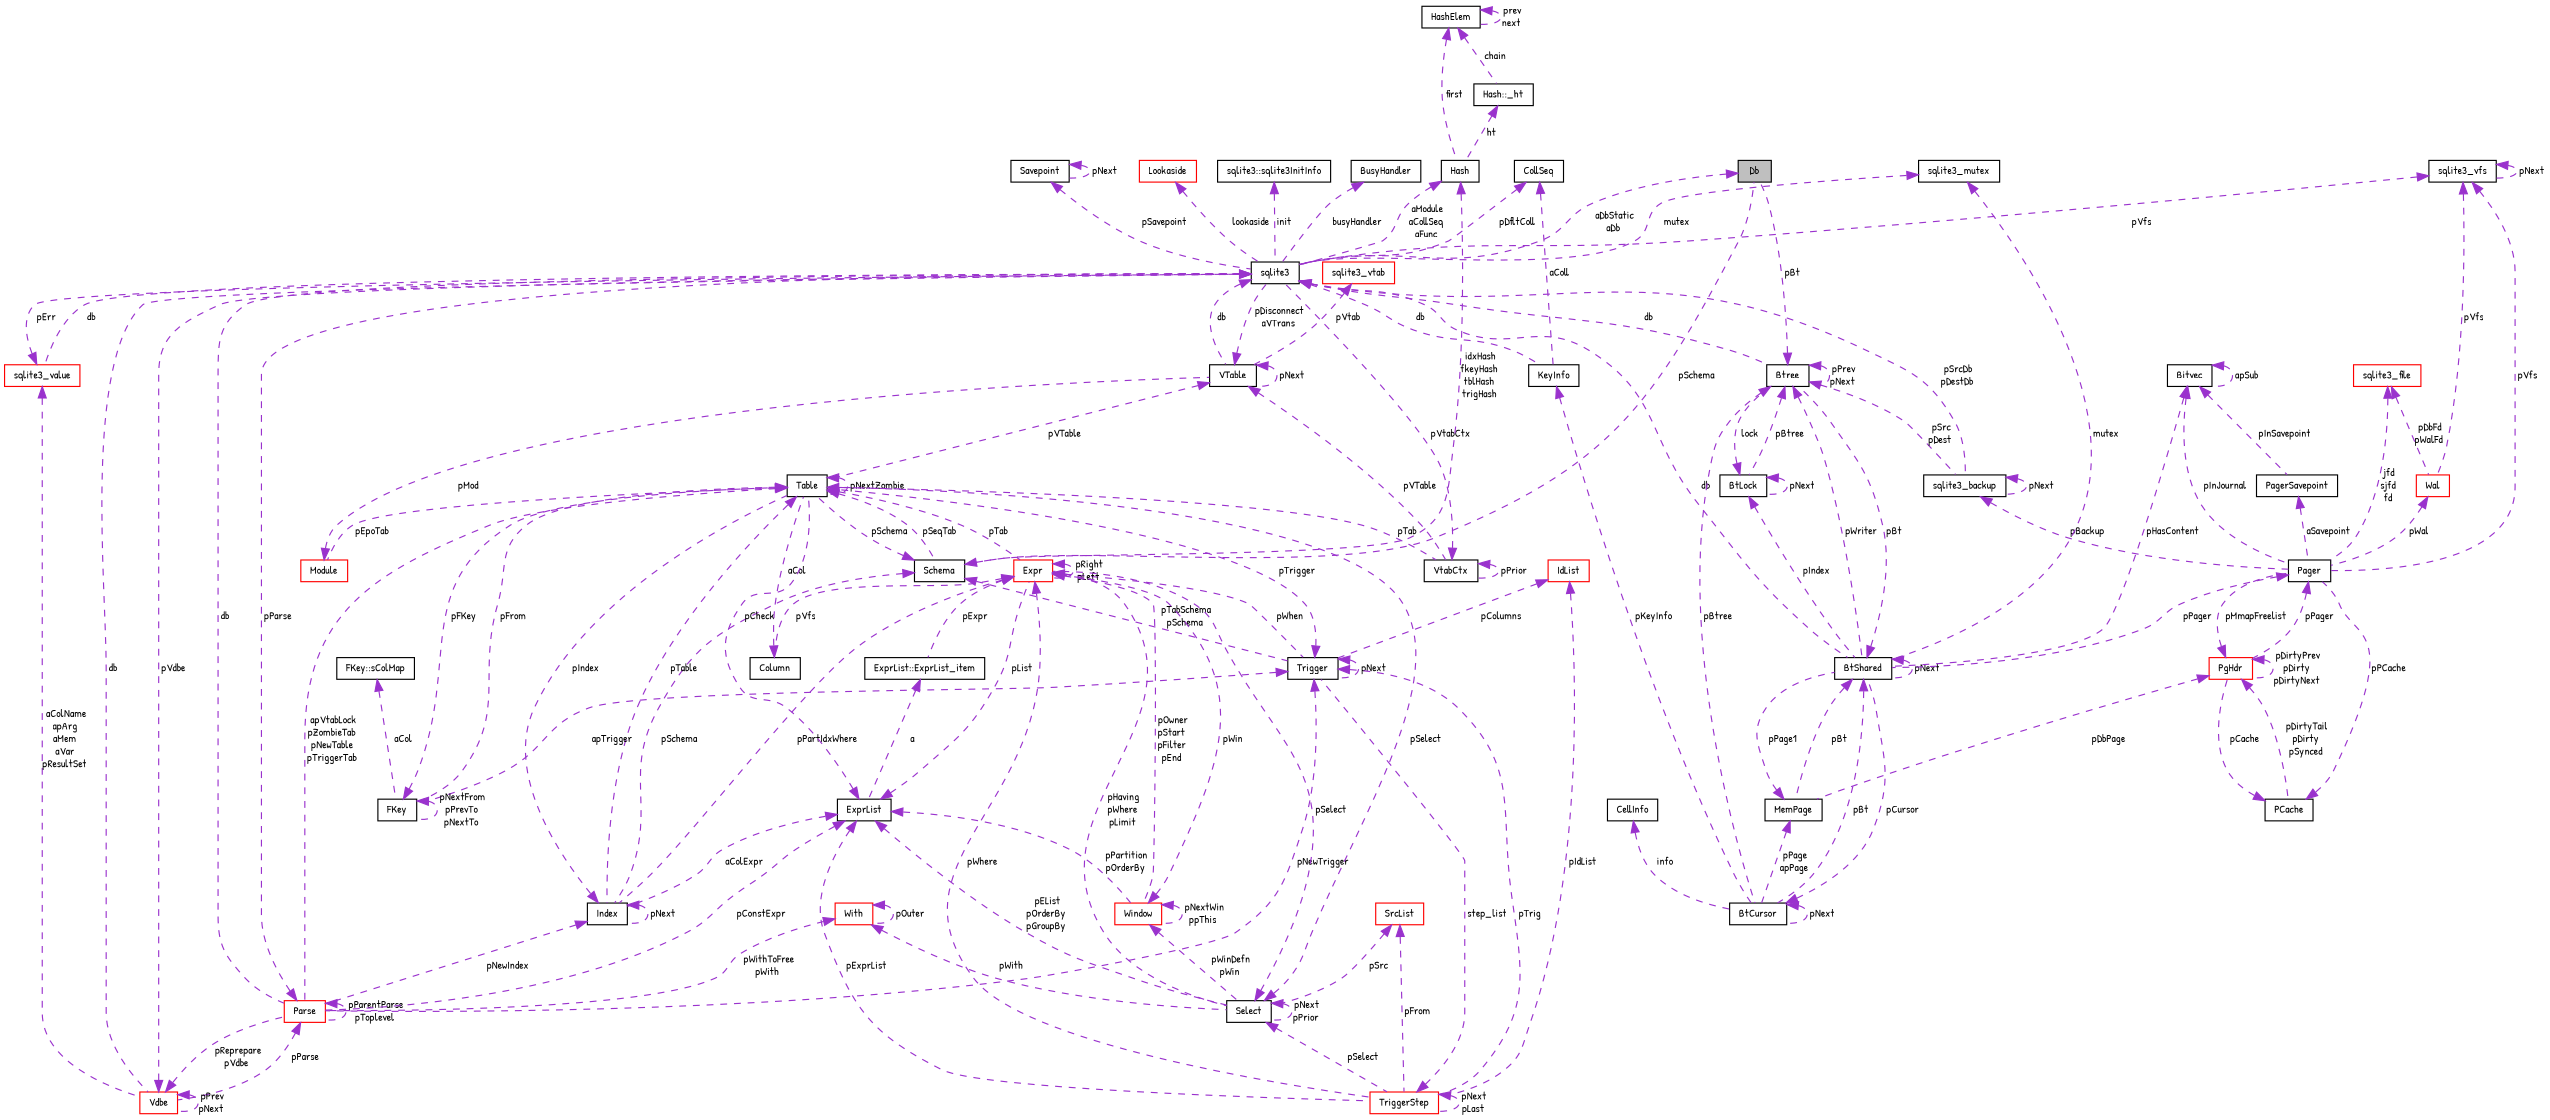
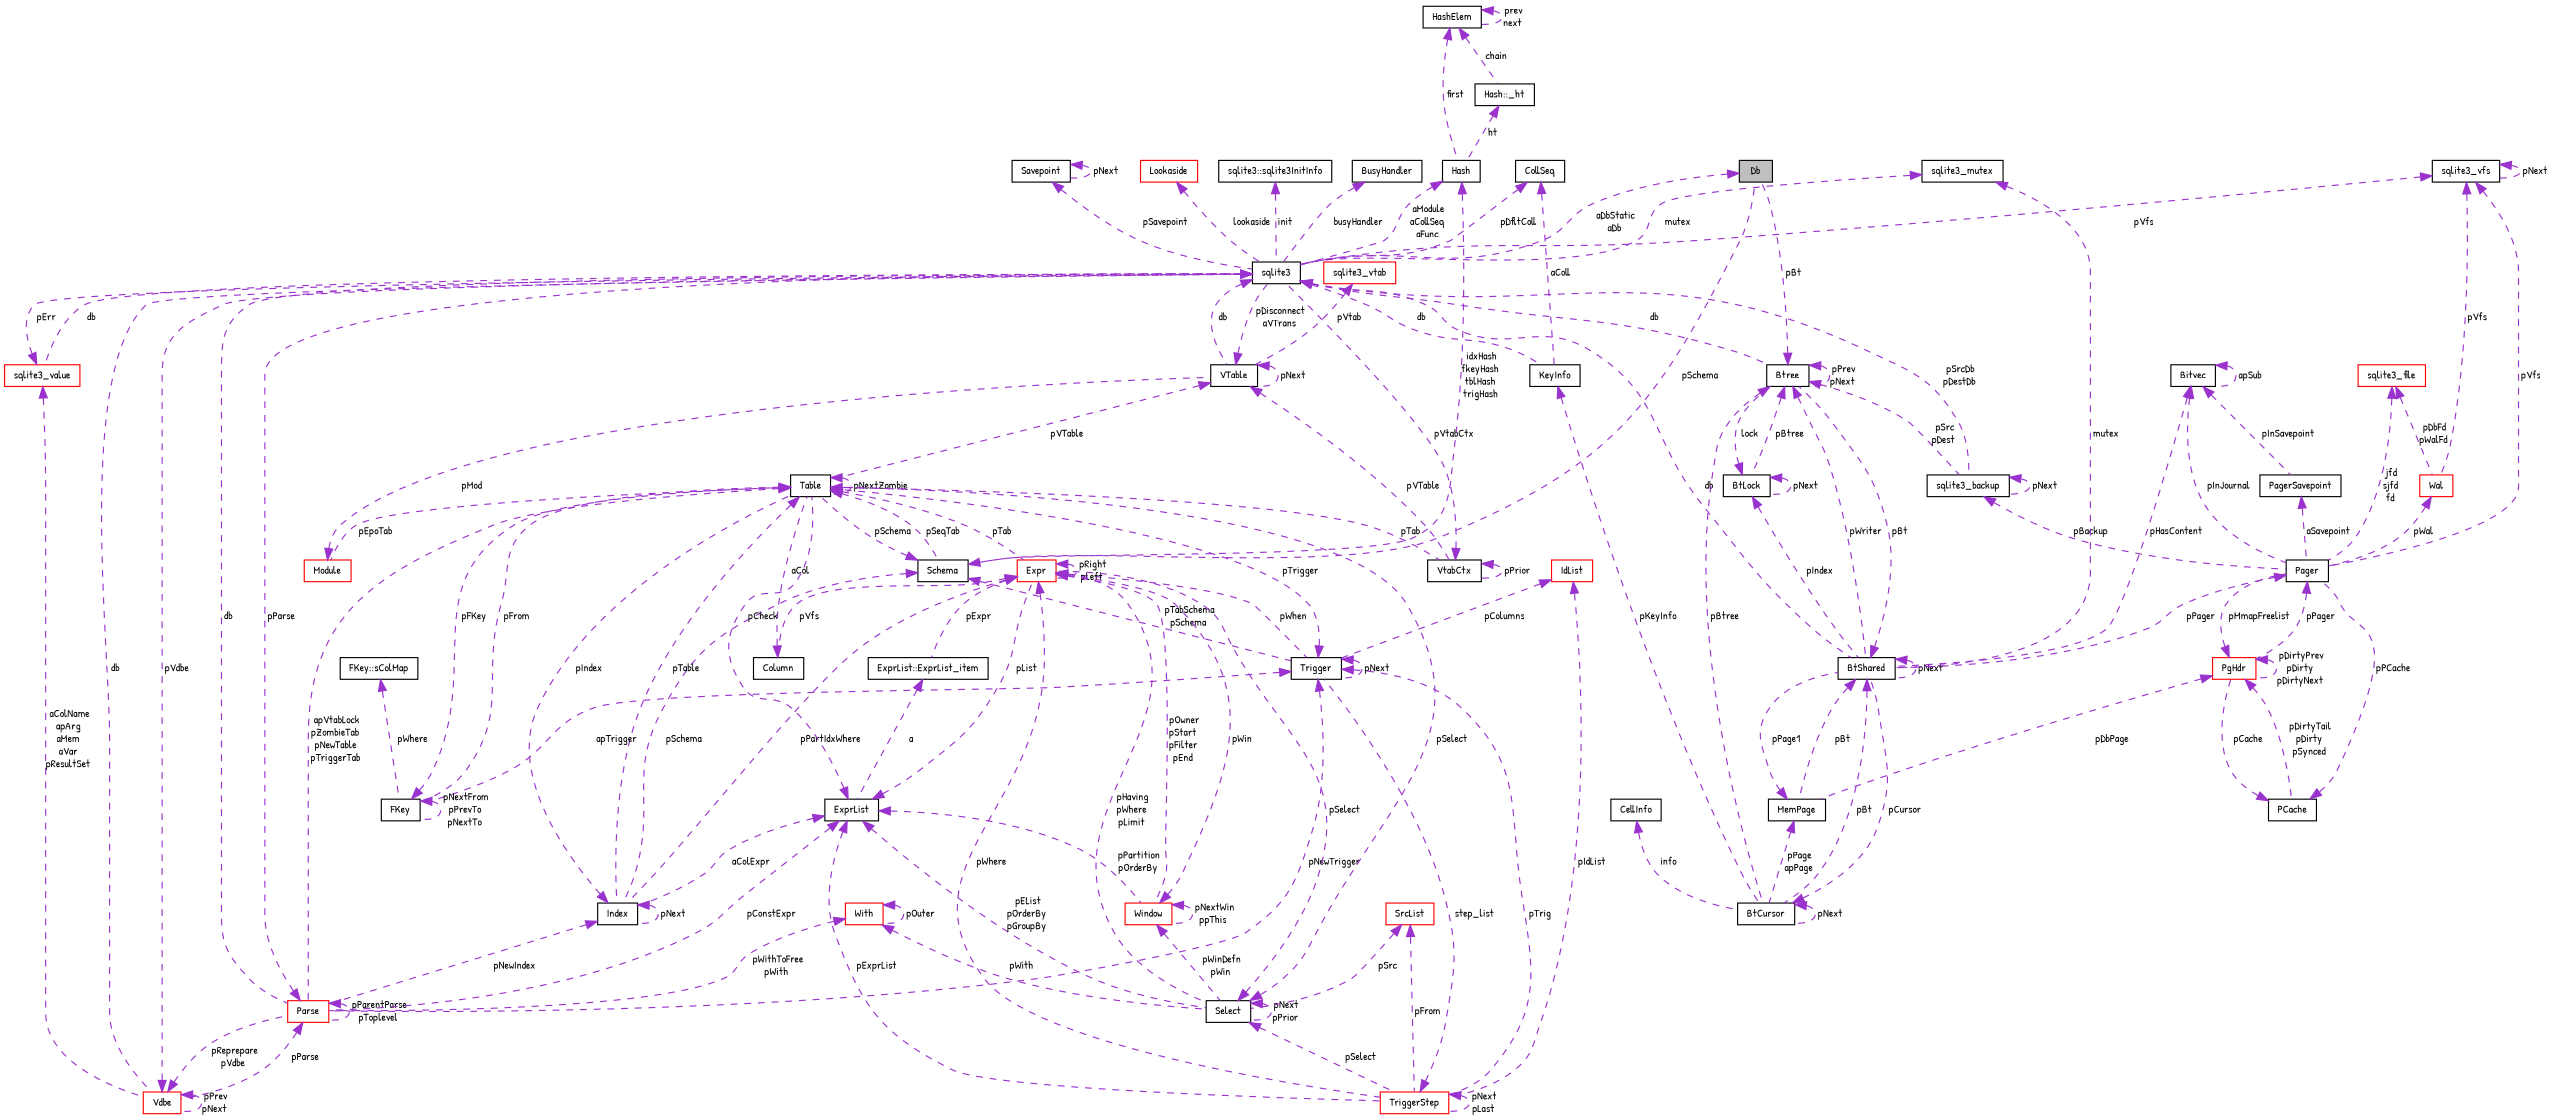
(402, 739) -> (412, 739)
